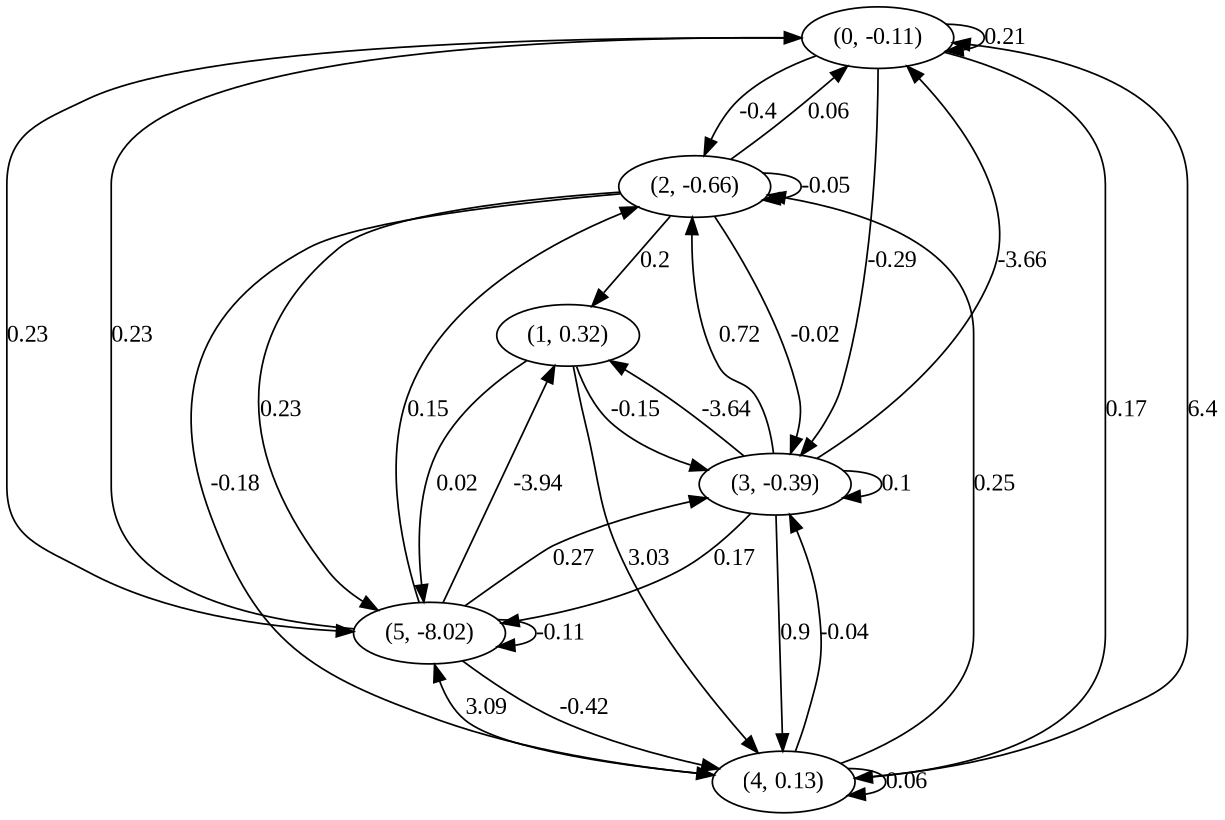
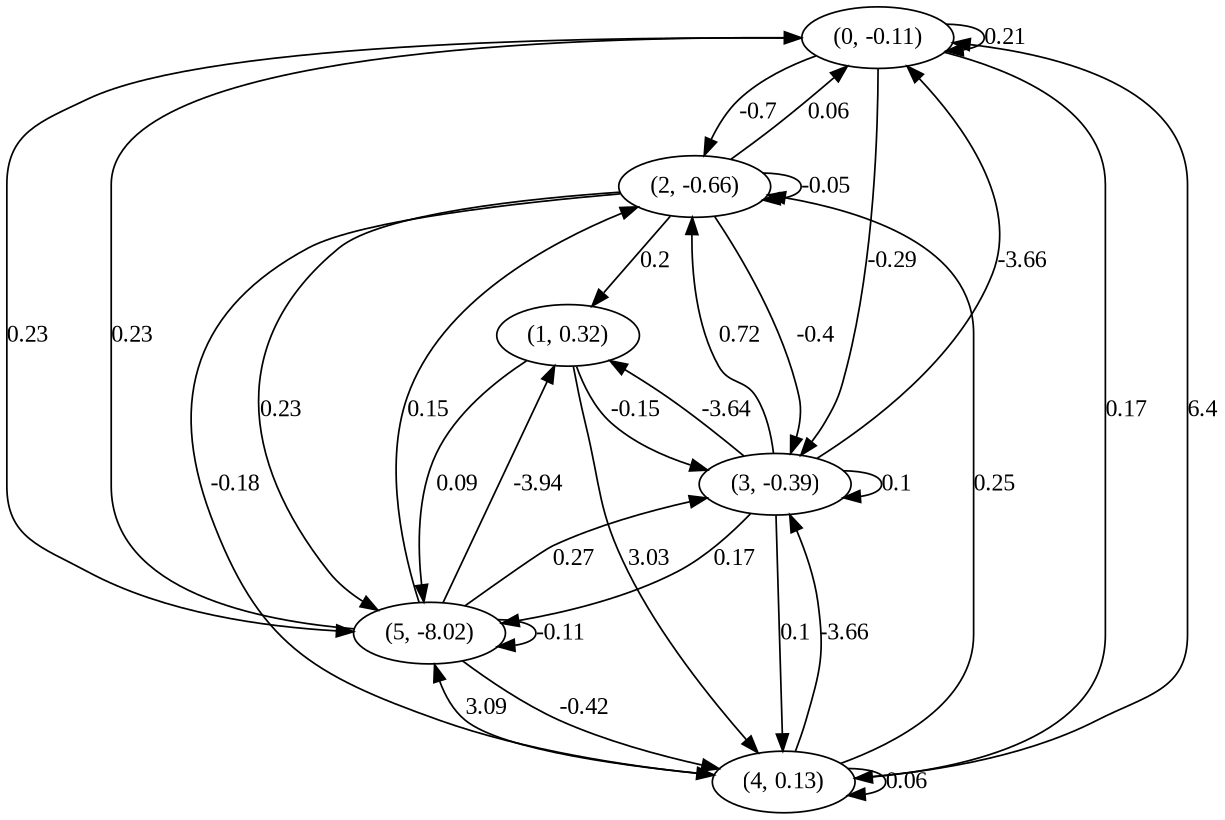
(758, 112) -> (758, 112)
(815, 335) -> (815, 335)
(458, 484) -> (458, 484)
(796, 633) -> (796, 633)
(844, 633) -> (844, 633)
